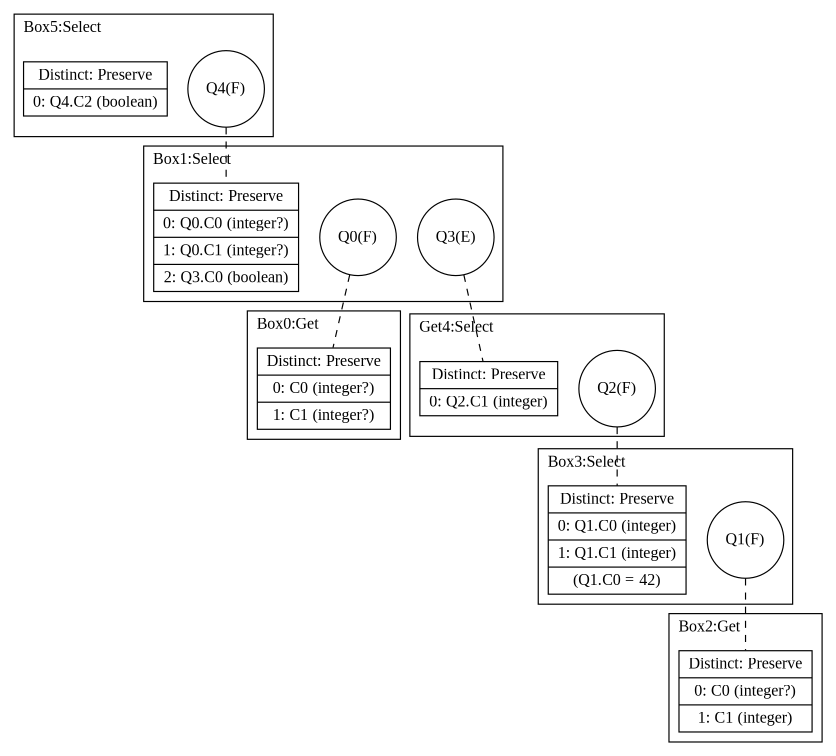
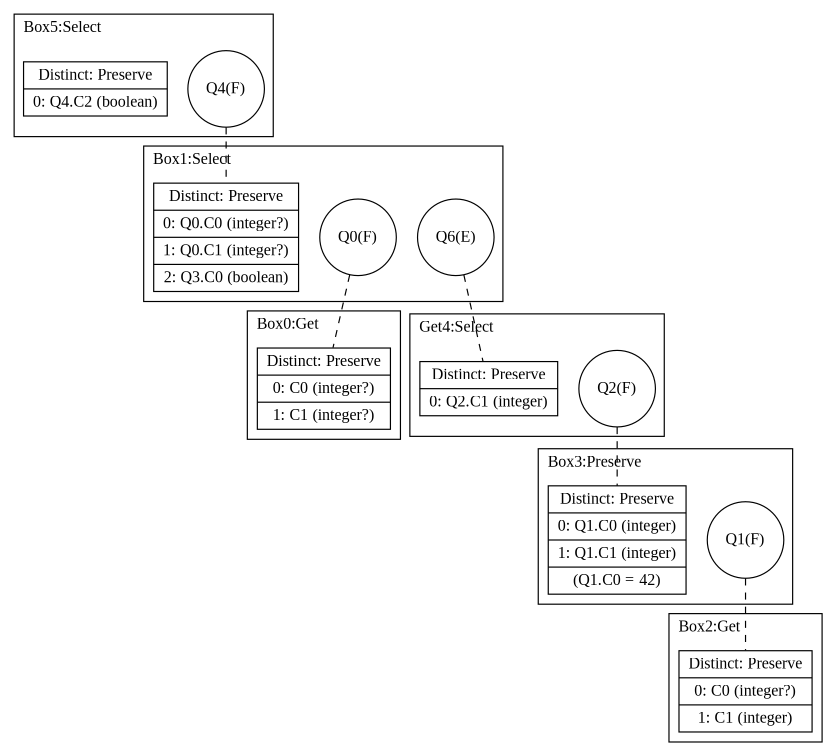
(456, 237) -> (456, 237)
(587, 462) -> (595, 462)
